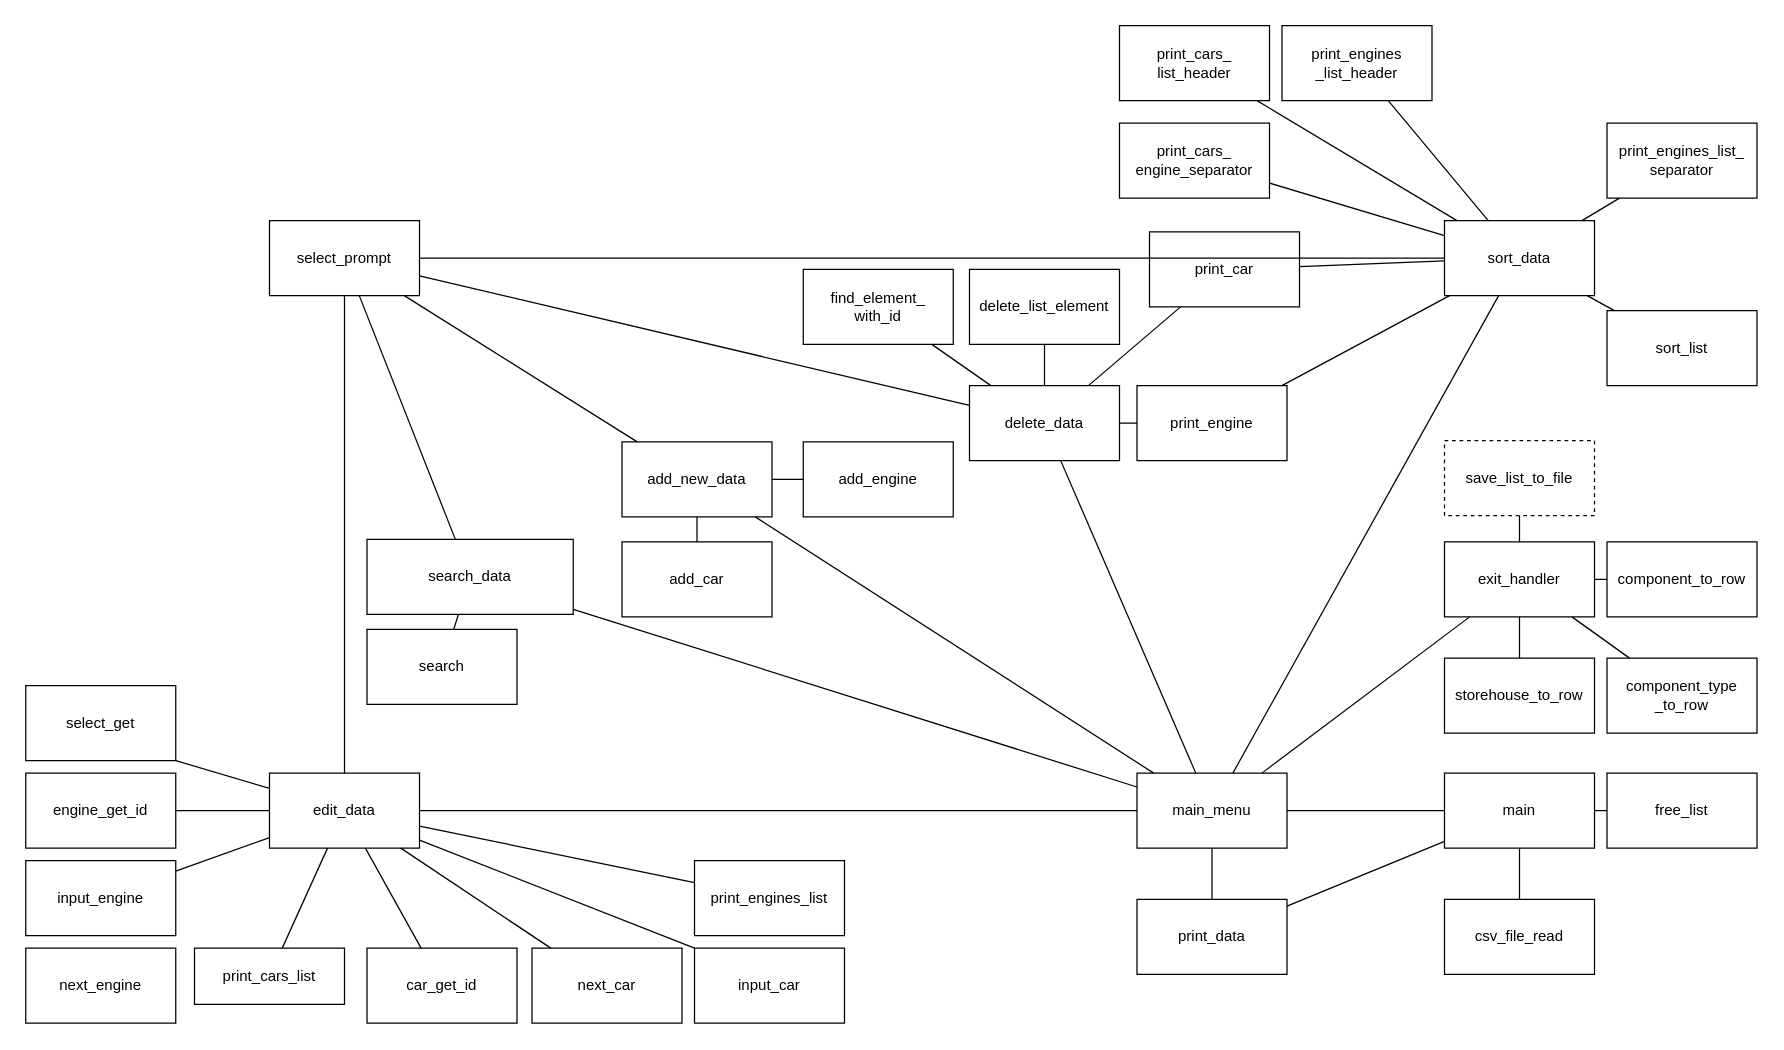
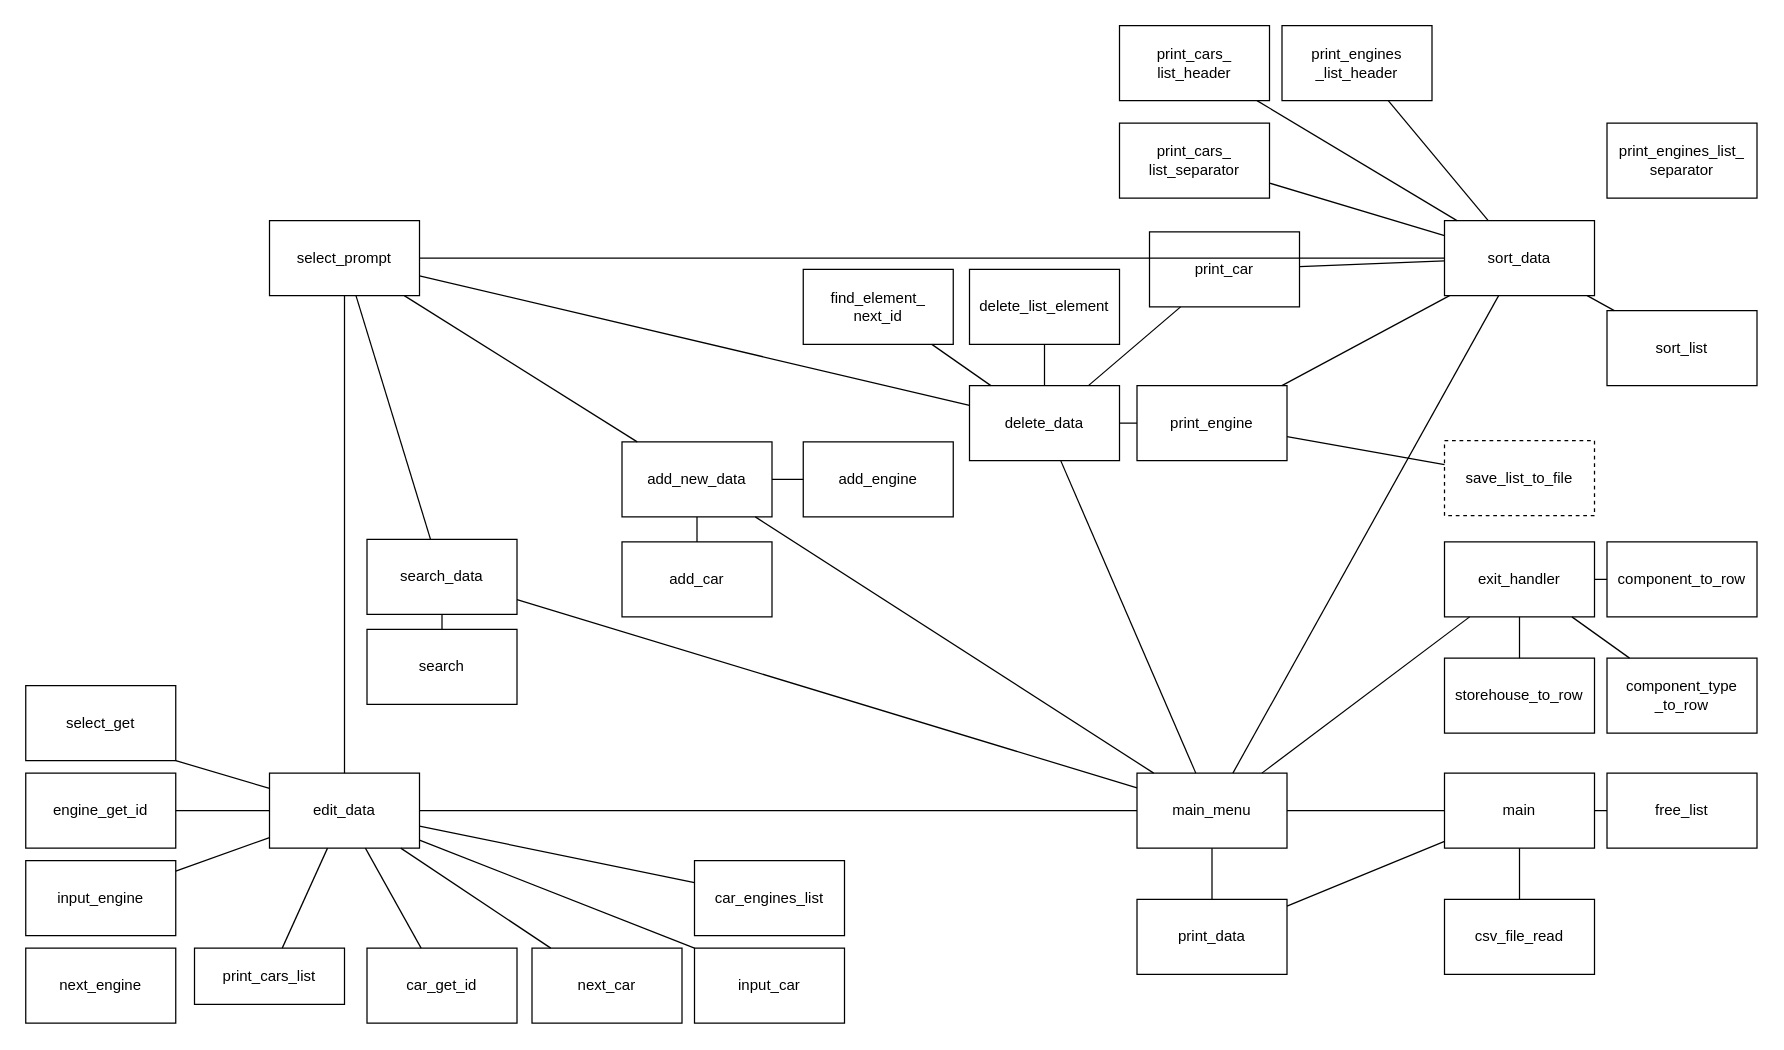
(1194, 161) -> (1194, 161)
(1600, 210) -> none
(878, 307) -> (878, 307)
(1519, 529) -> (1366, 451)
(470, 577) -> (442, 577)
(769, 898) -> (769, 898)
